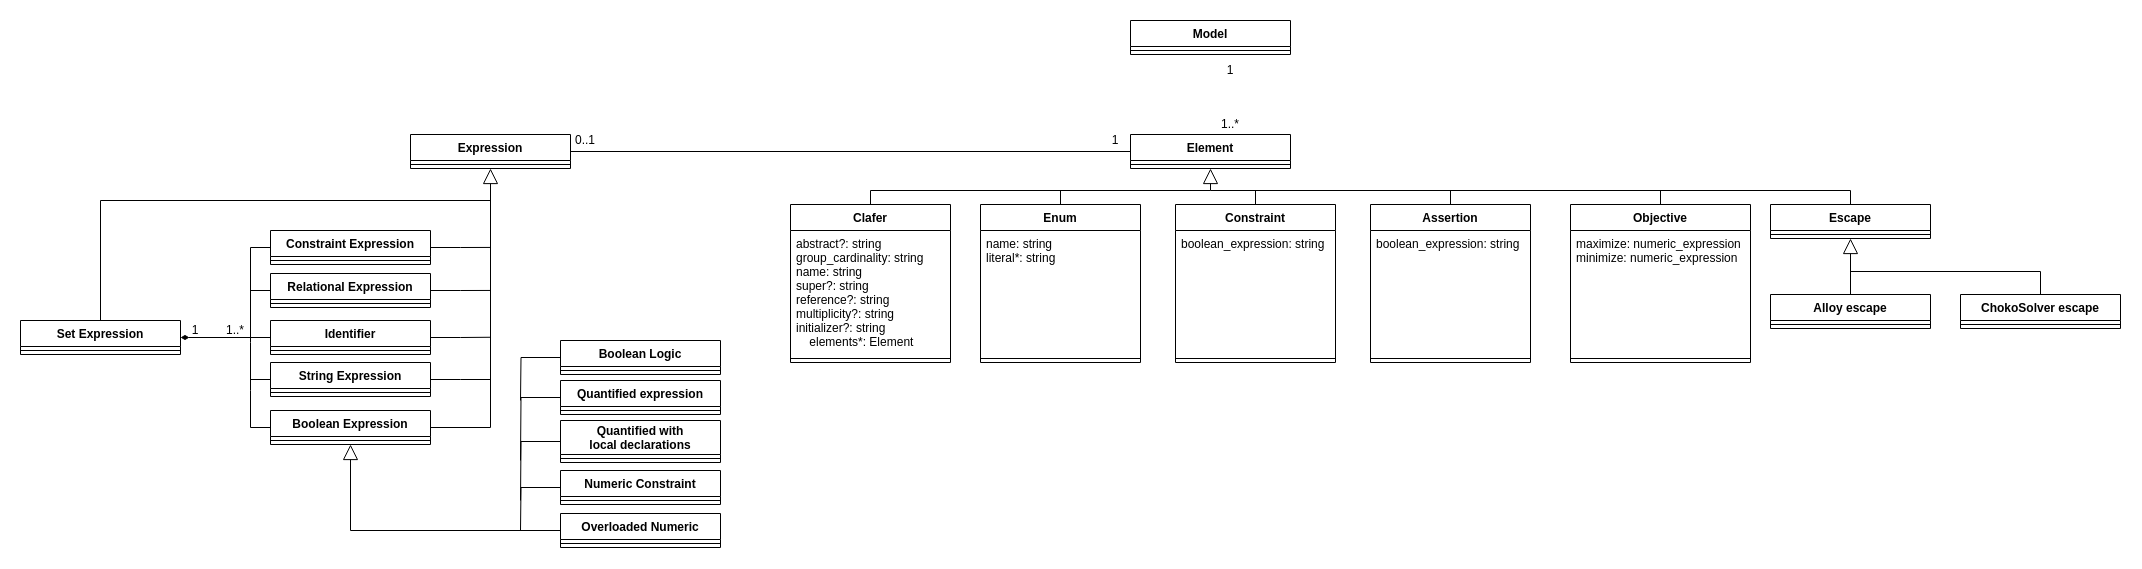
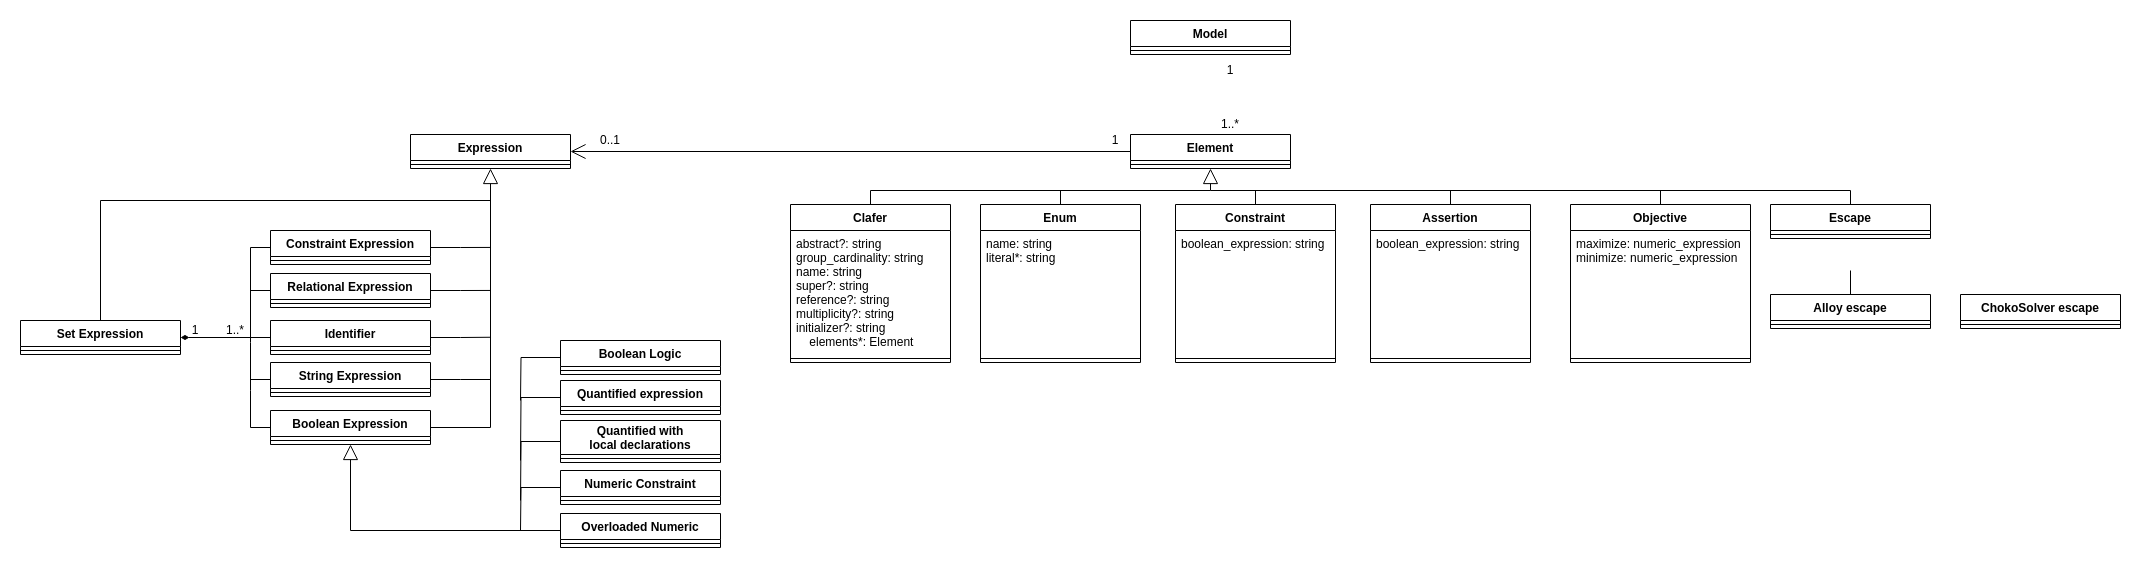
(586, 141) -> (611, 141)
(577, 152) -> (577, 152)
(1949, 272) -> none
